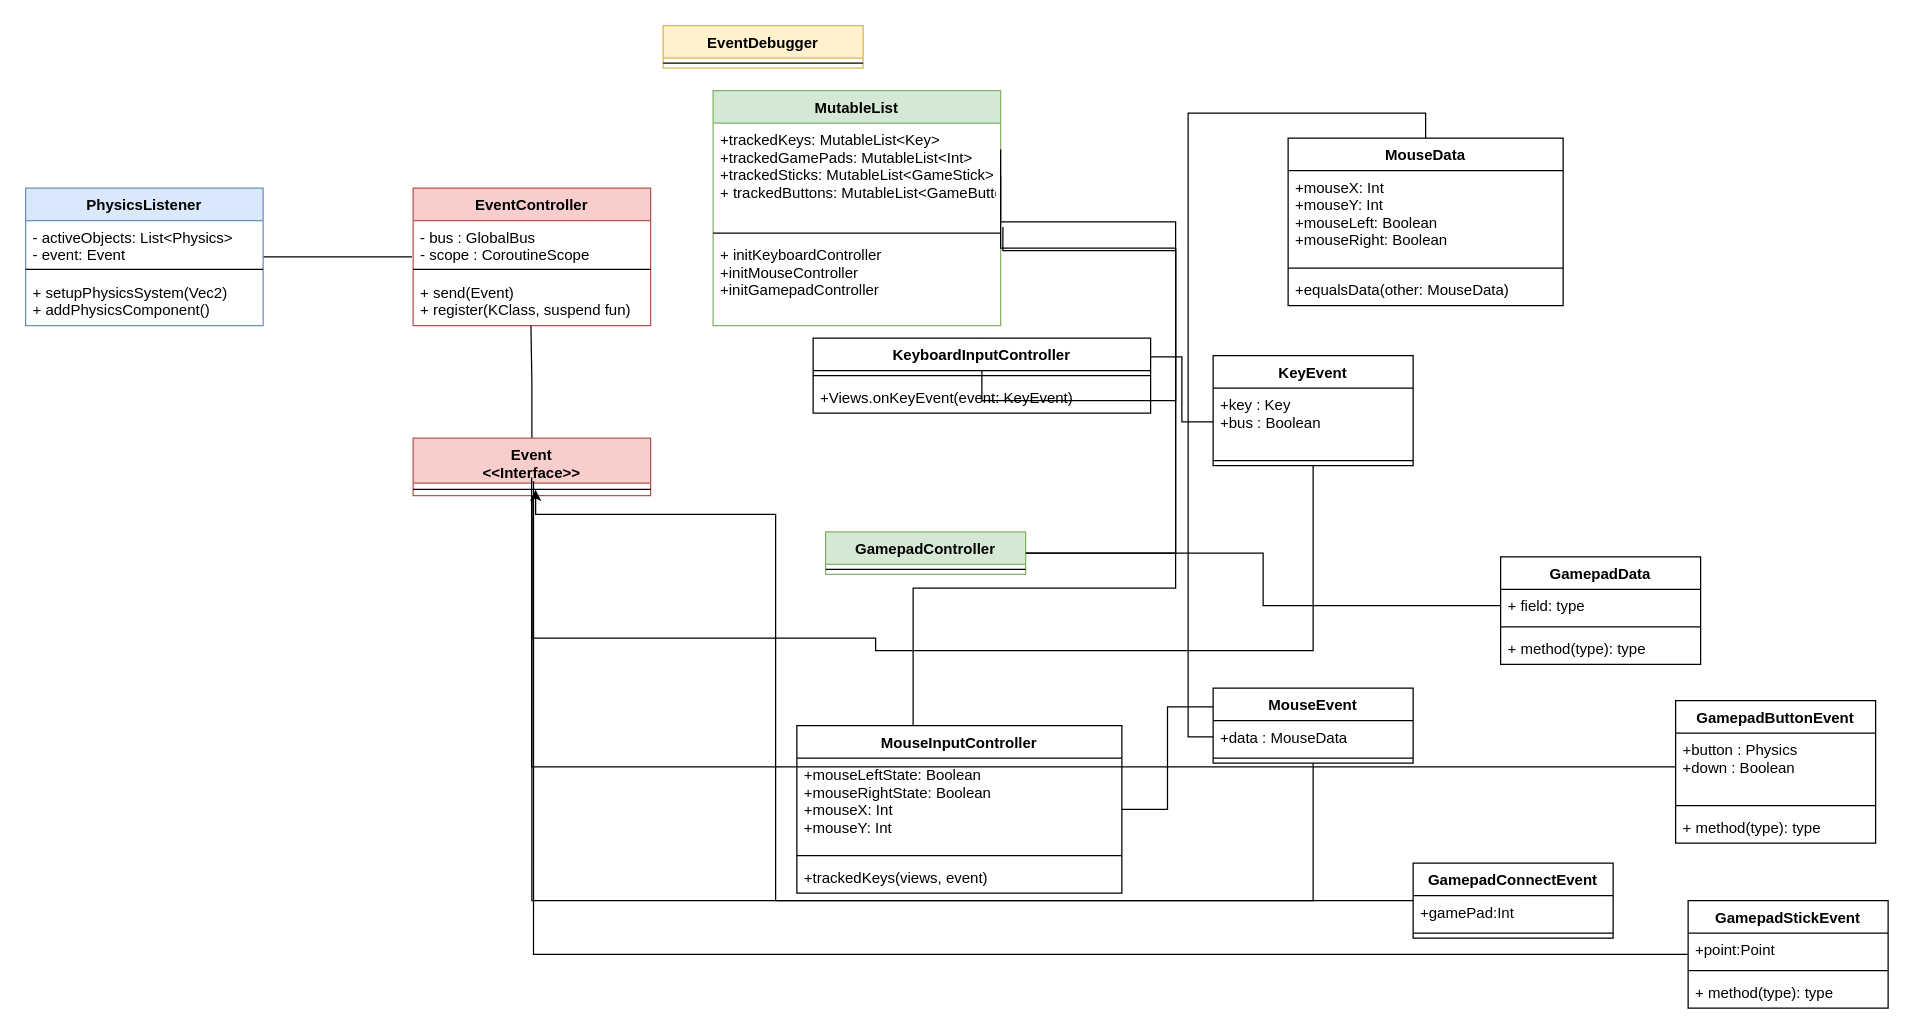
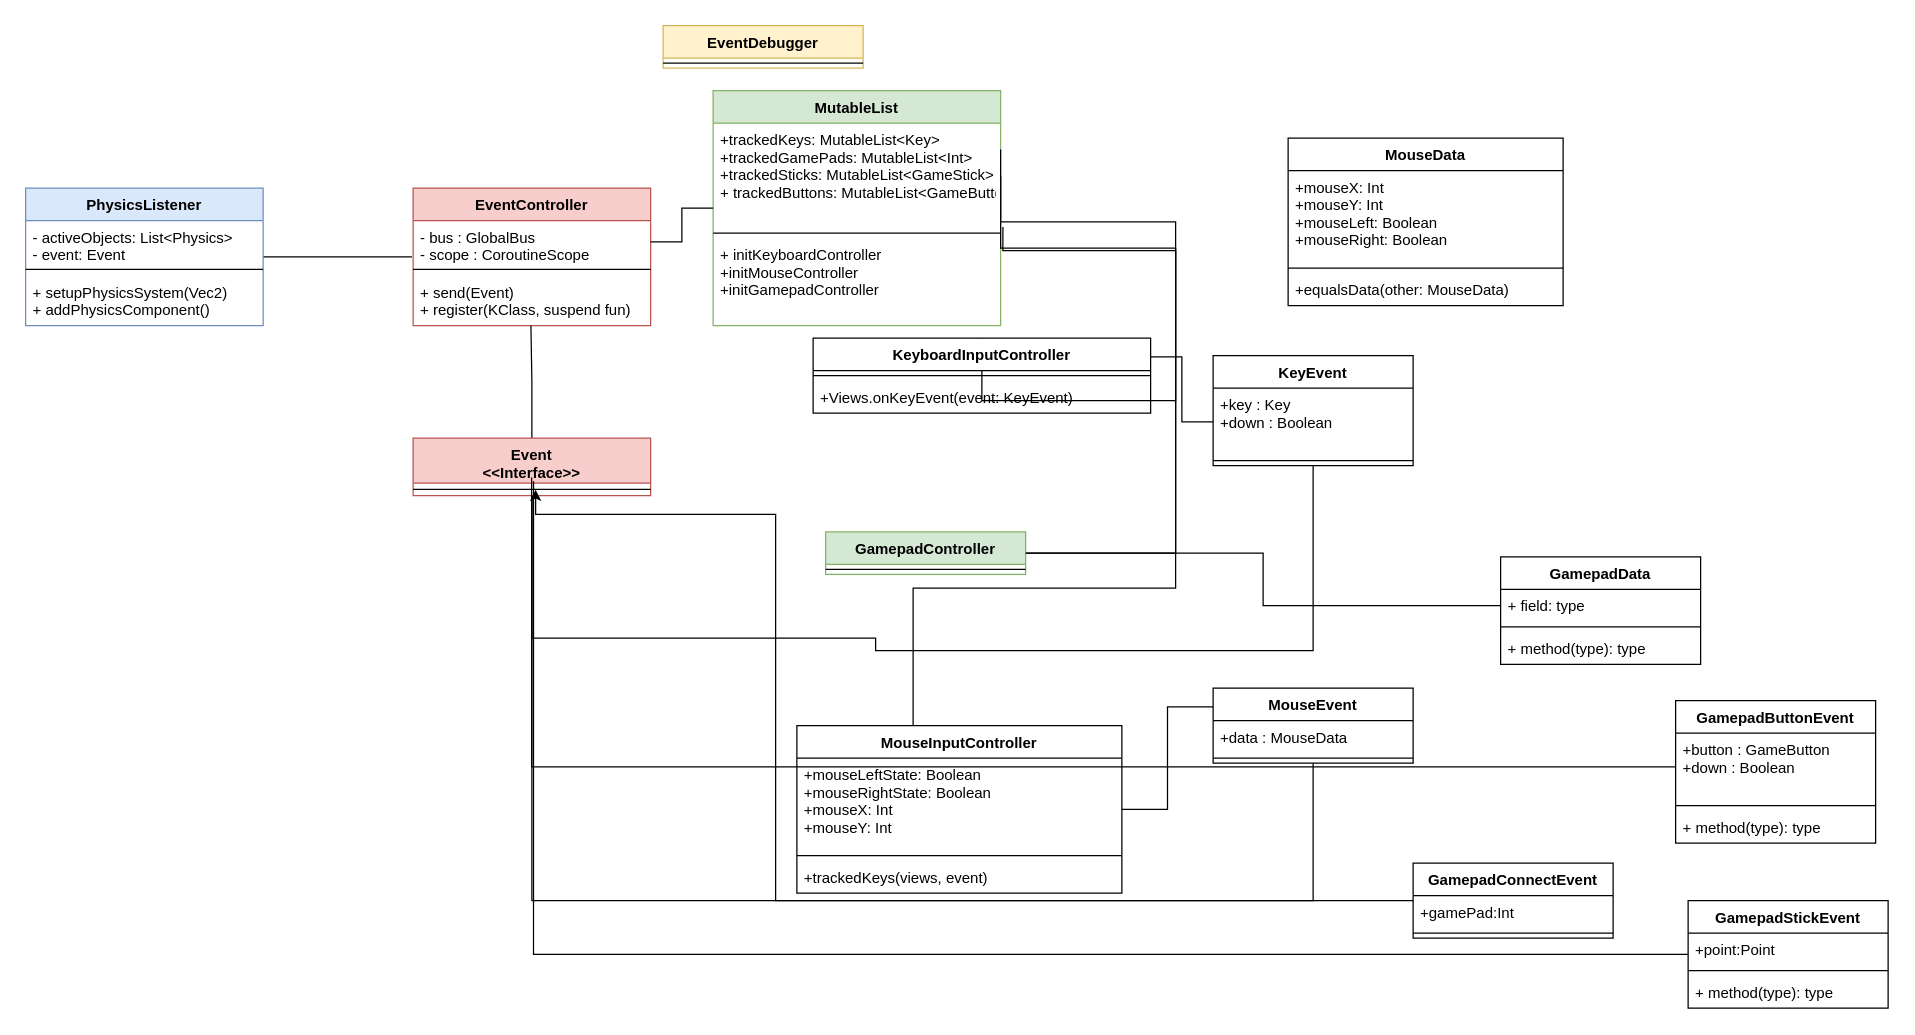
none -> (682, 226)
(1188, 305) -> none
(1256, 405) -> (1256, 405)
(1746, 750) -> (1761, 750)
